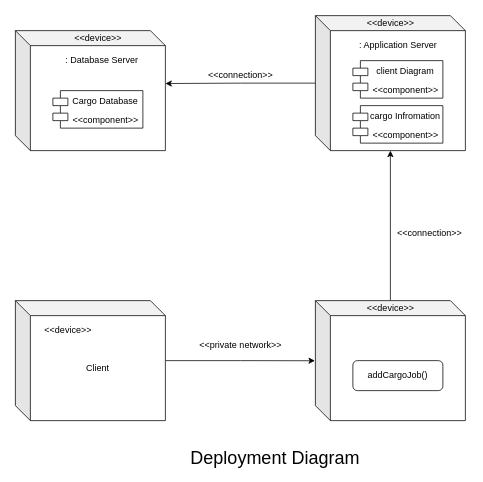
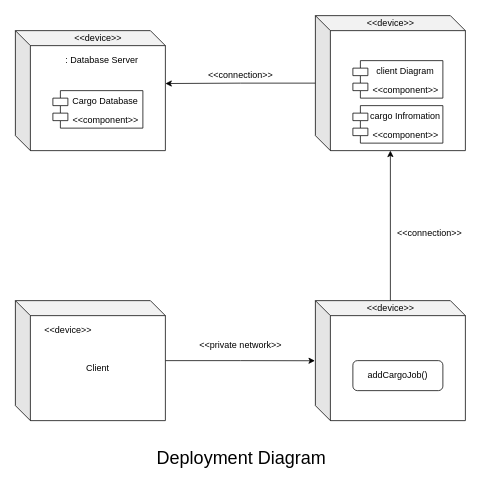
(398, 45) -> none
(275, 458) -> (241, 458)
